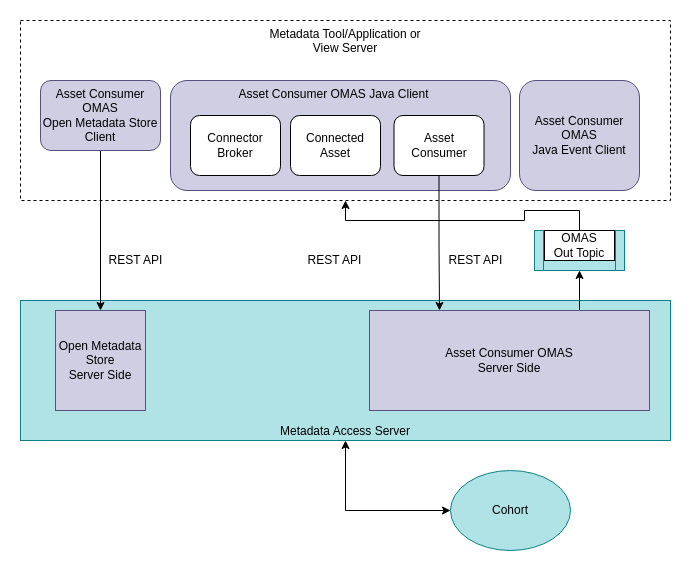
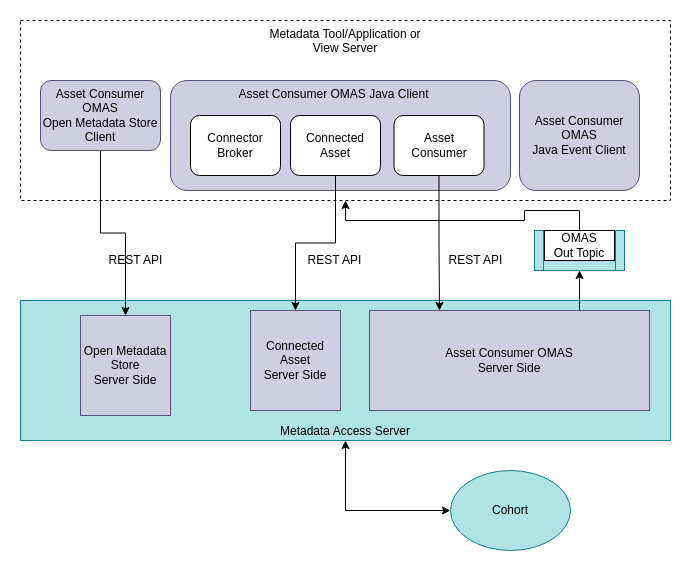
none -> (319, 243)
(101, 361) -> (126, 366)
none -> (296, 361)
